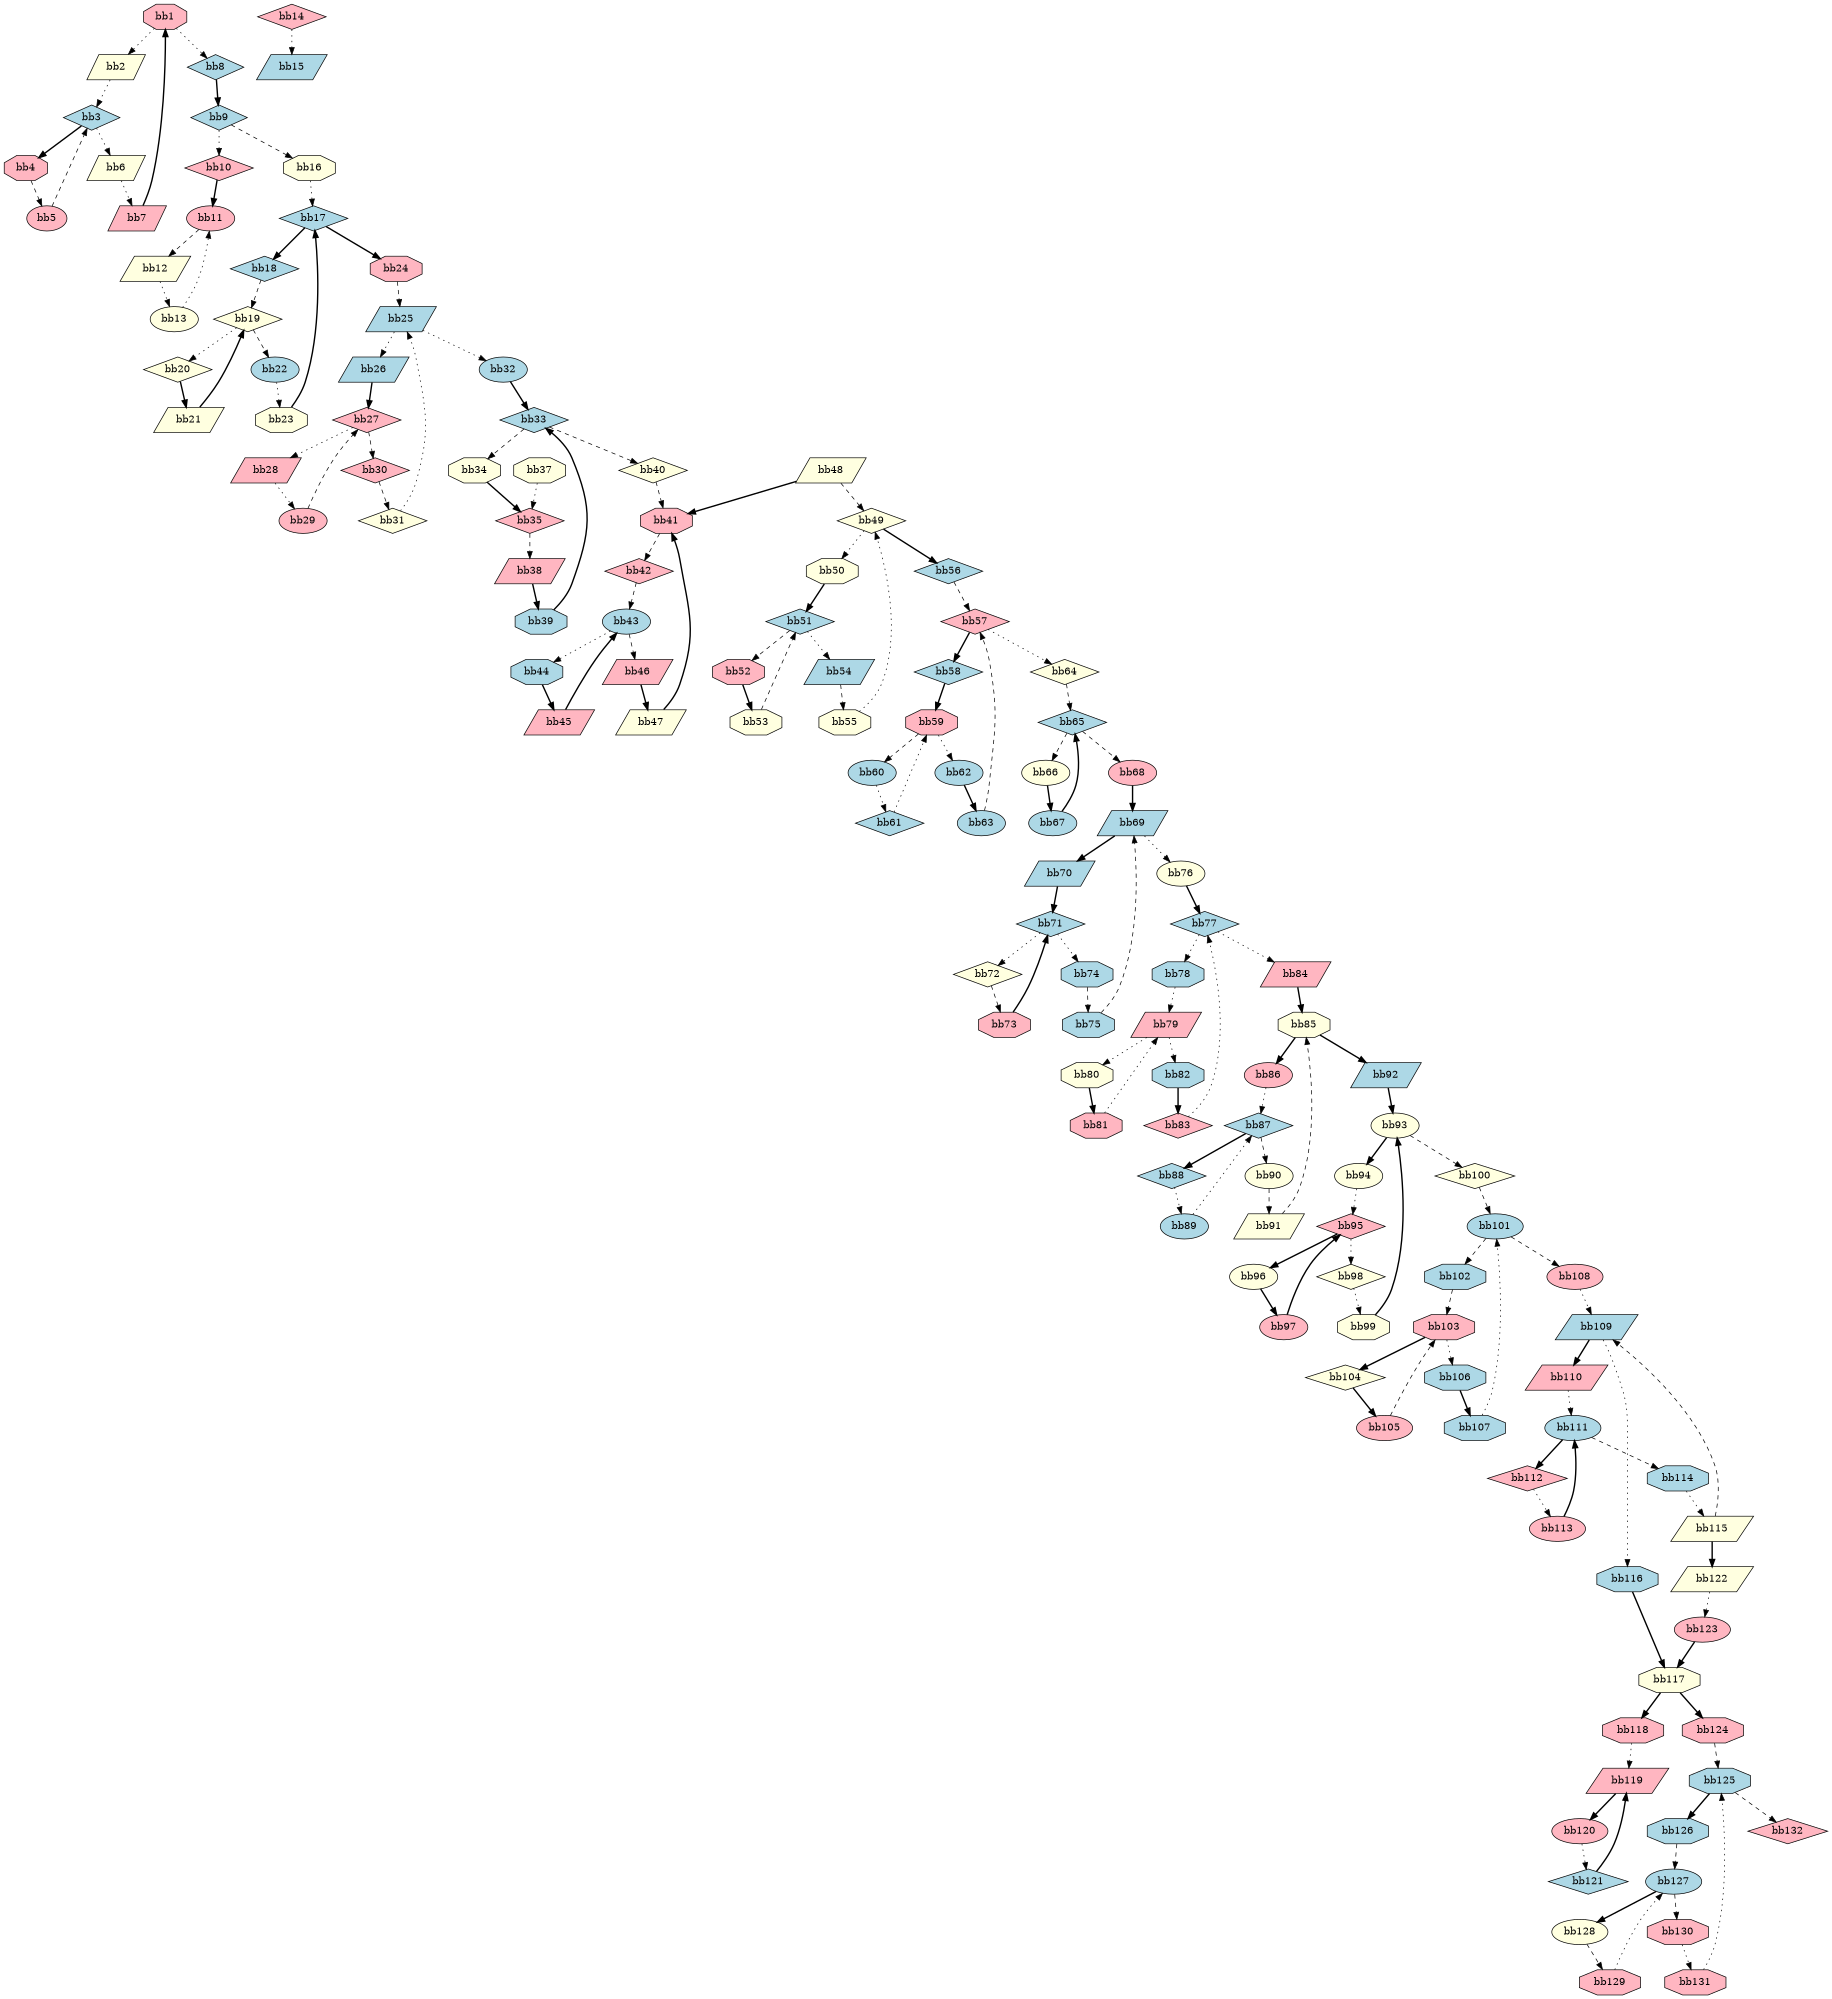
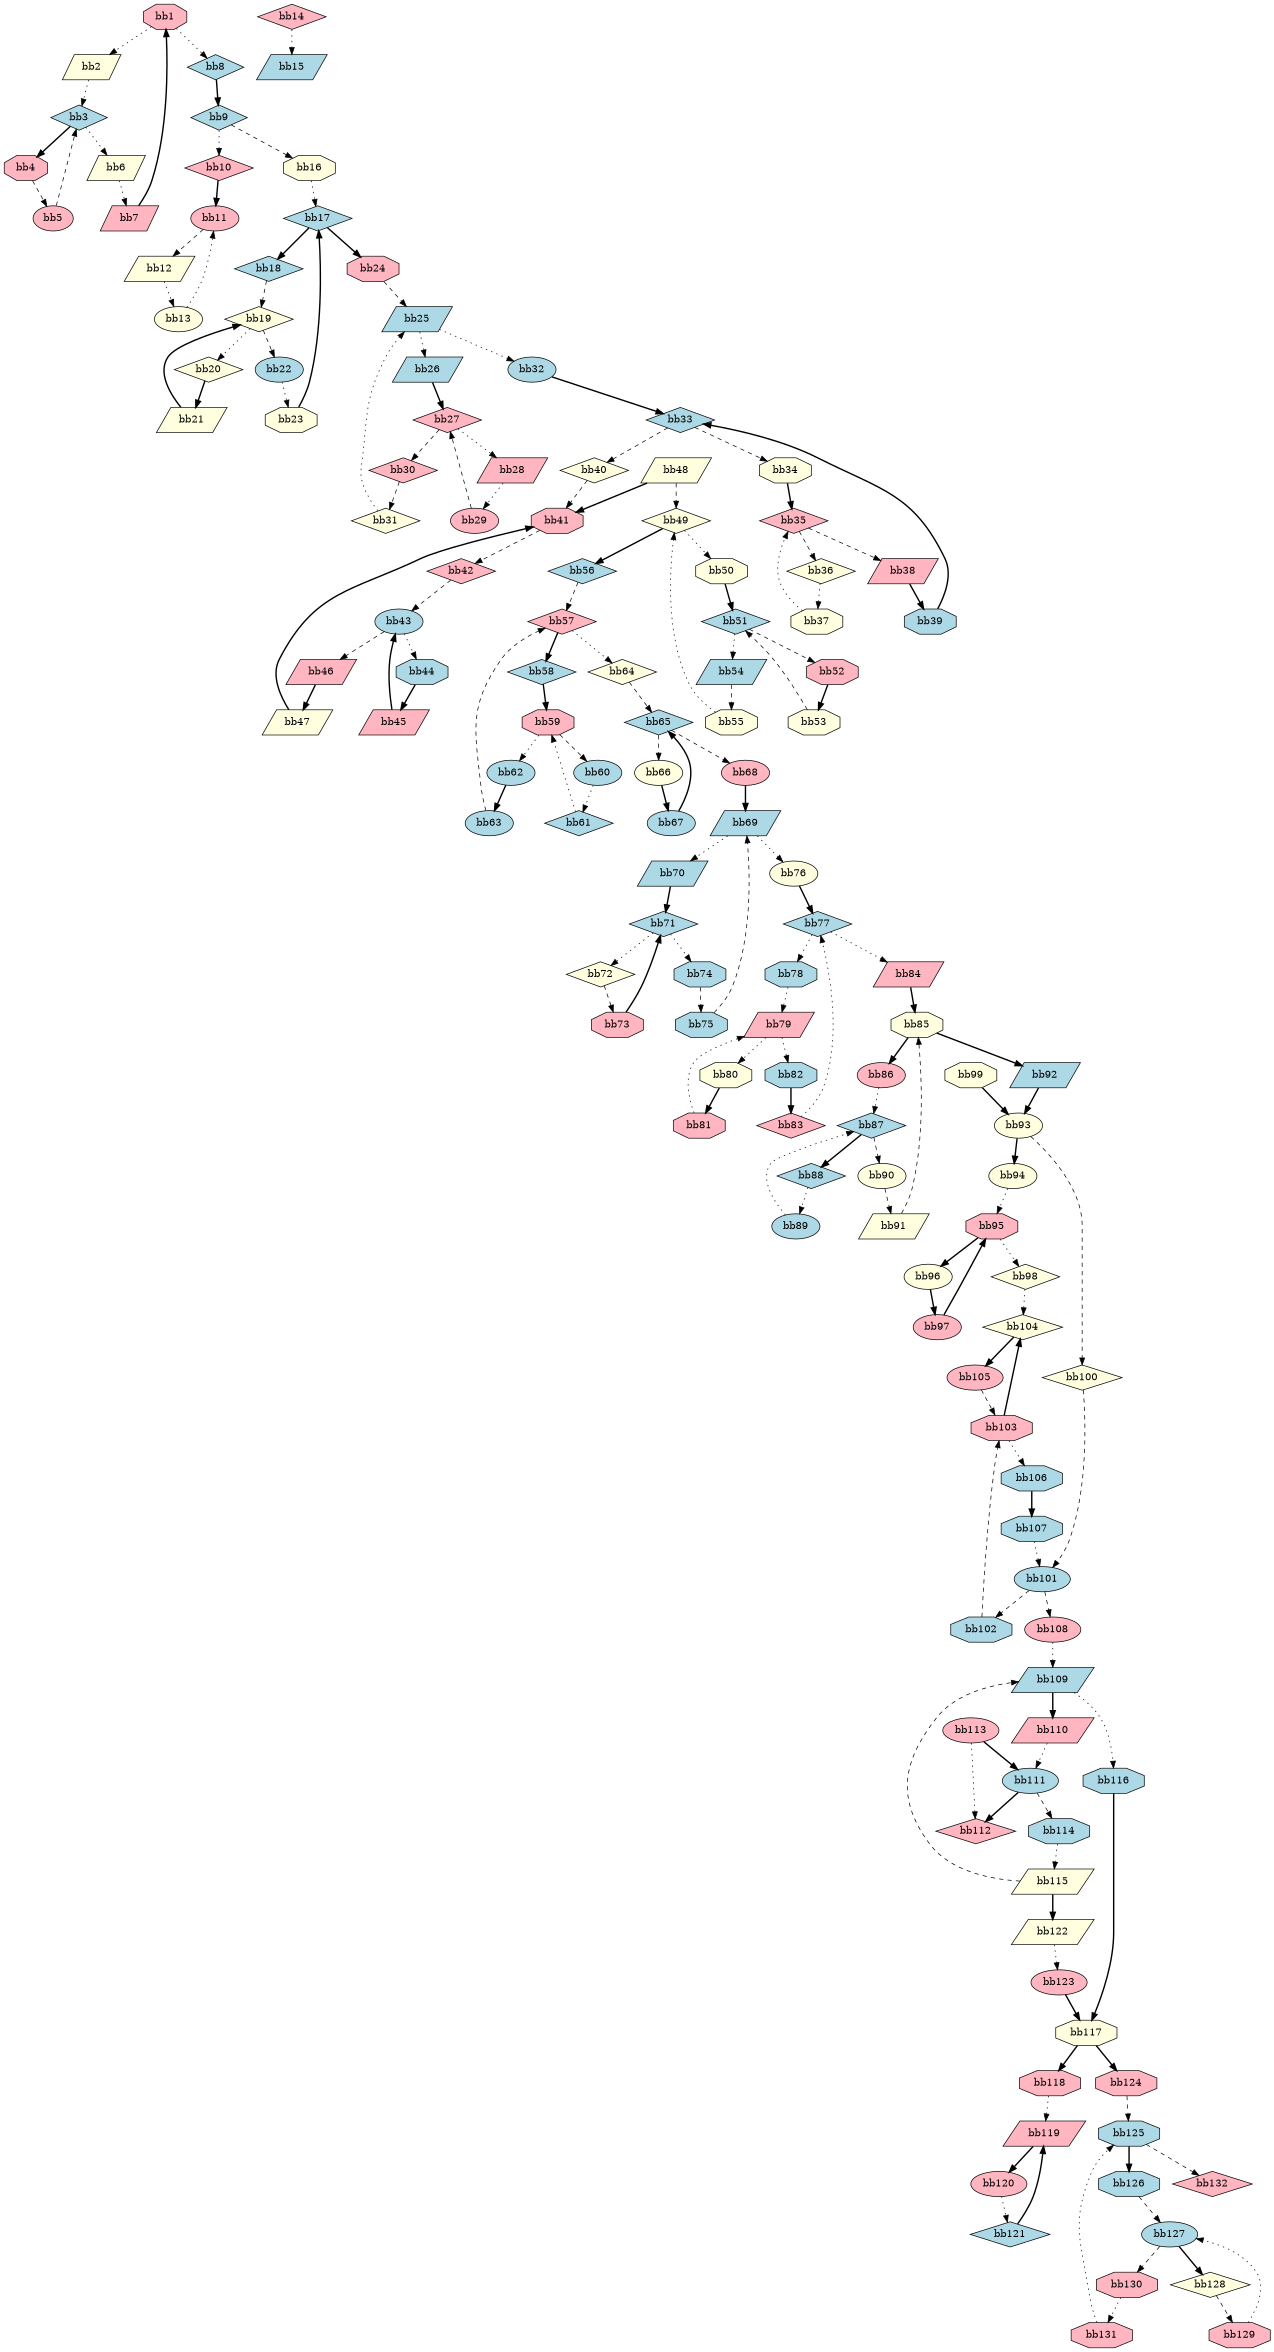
none -> (821, 571)
(1099, 846) -> (712, 846)
(1351, 1226) -> (992, 1226)
(1356, 1298) -> (1024, 1298)
(1540, 1500) -> (973, 1777)
(1580, 1932) -> (1210, 2285)
